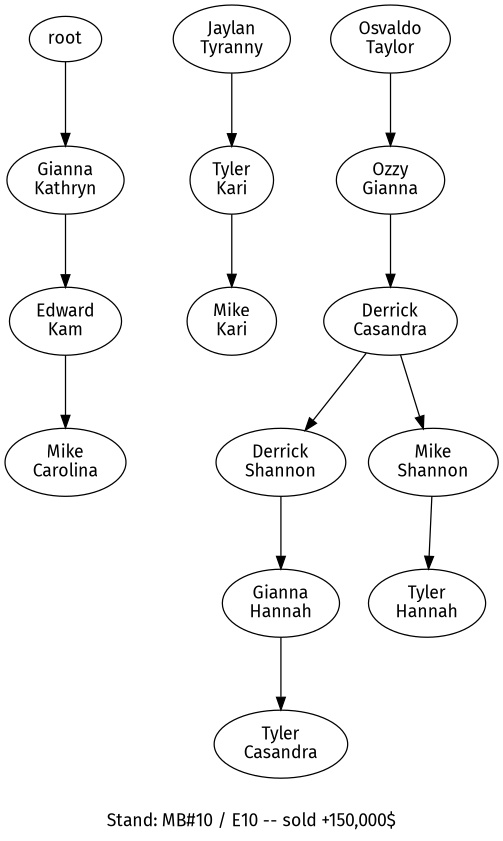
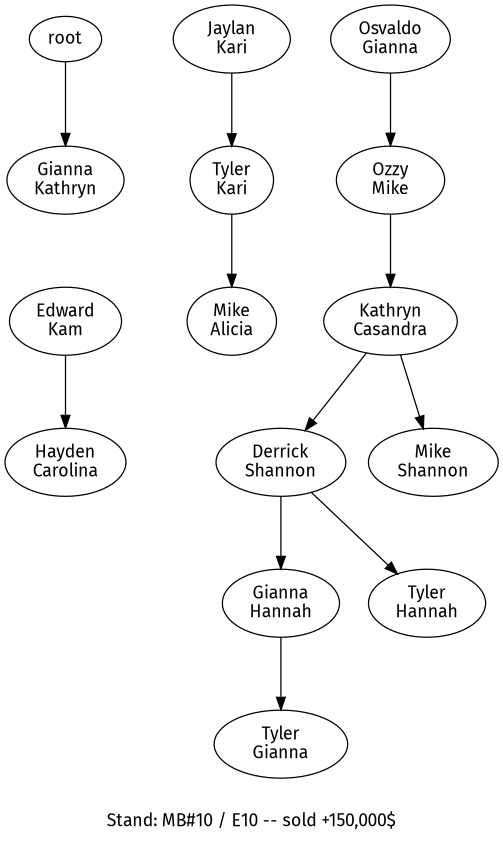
(232, 39) -> (232, 39)
(391, 39) -> (391, 39)
(391, 180) -> (391, 180)
(66, 244) -> none
(232, 321) -> (232, 321)
(391, 321) -> (391, 321)
(66, 462) -> (66, 462)
(430, 526) -> (350, 529)
(281, 744) -> (281, 744)
